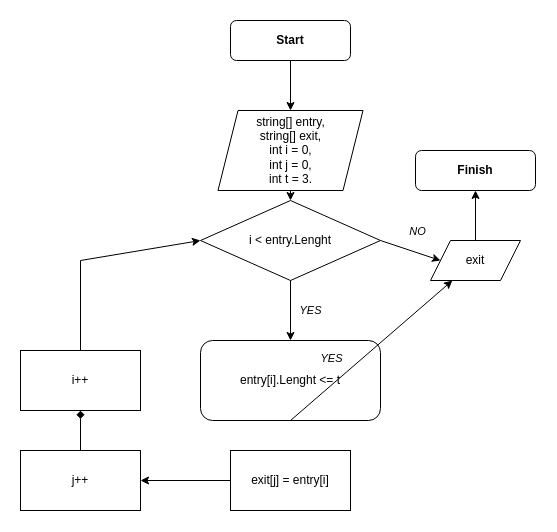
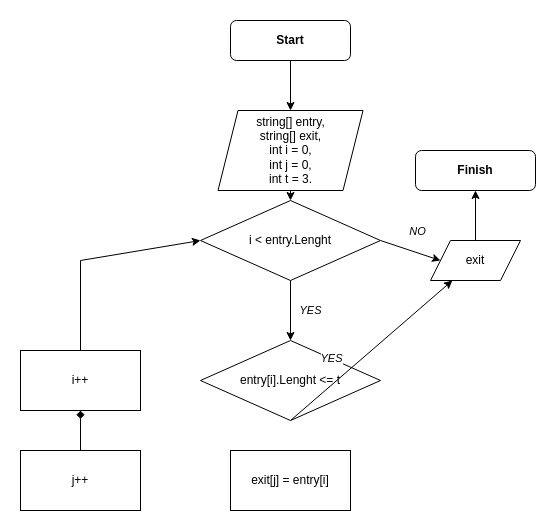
(291, 381) -> (291, 381)
(189, 481) -> none
